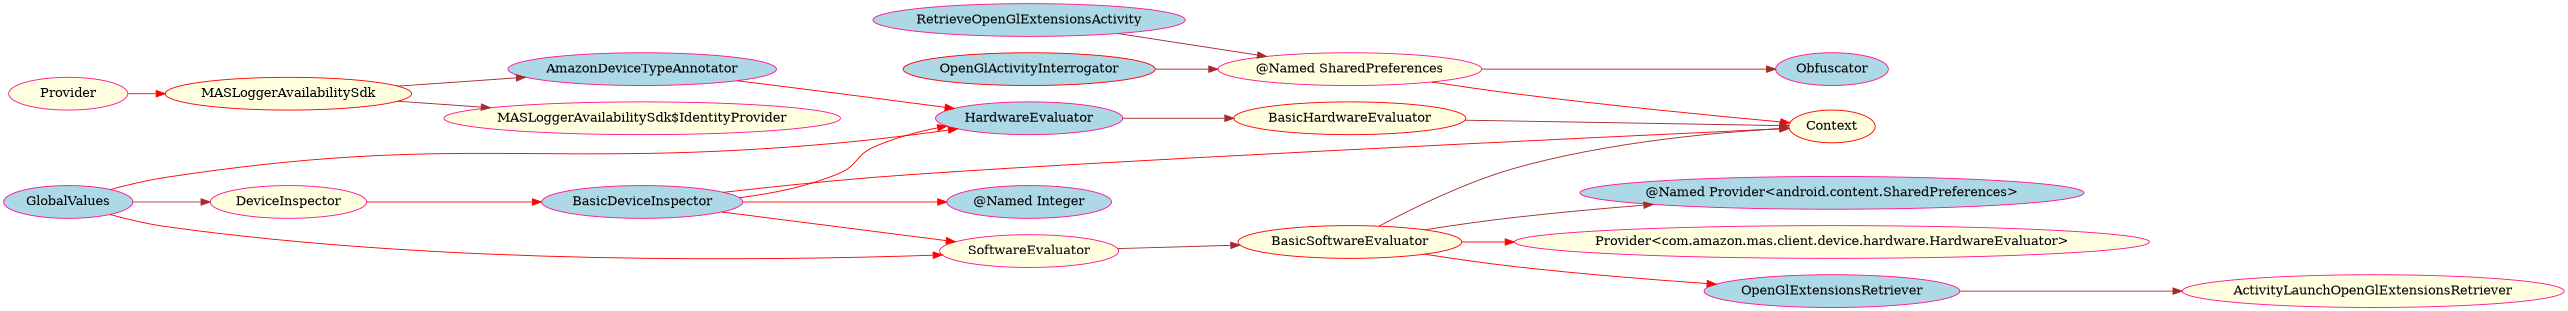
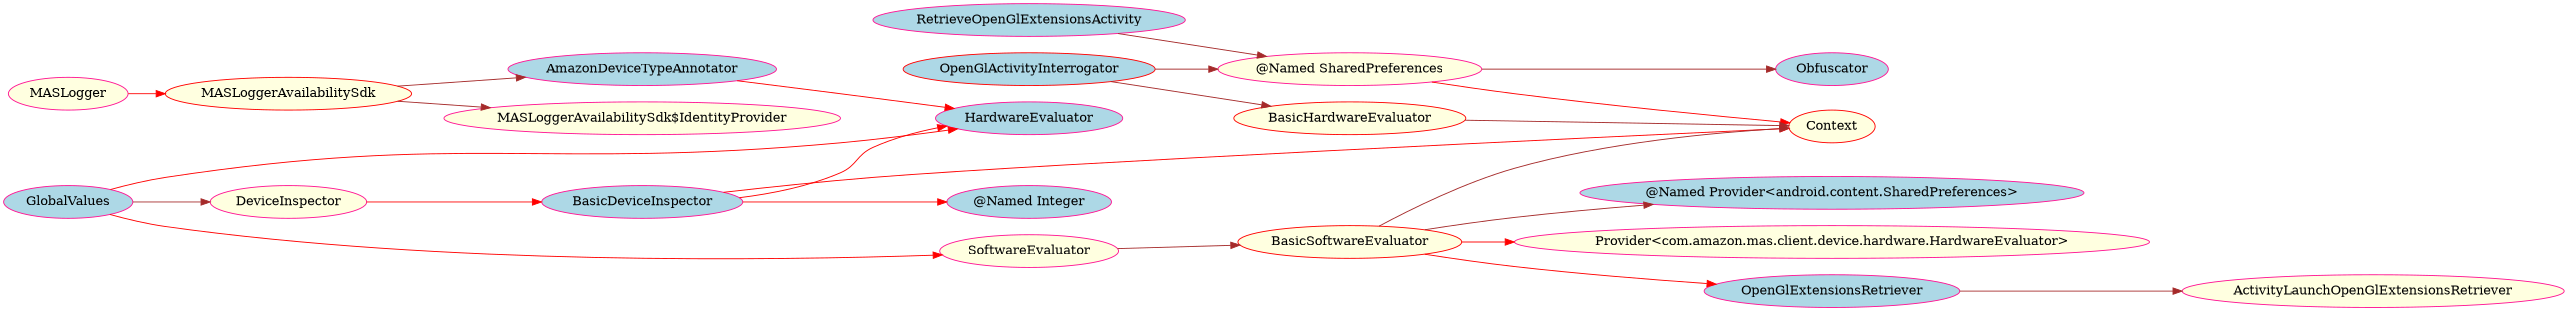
(68, 94) -> (68, 94)
(1174, 118) -> (1186, 93)
(834, 226) -> none
